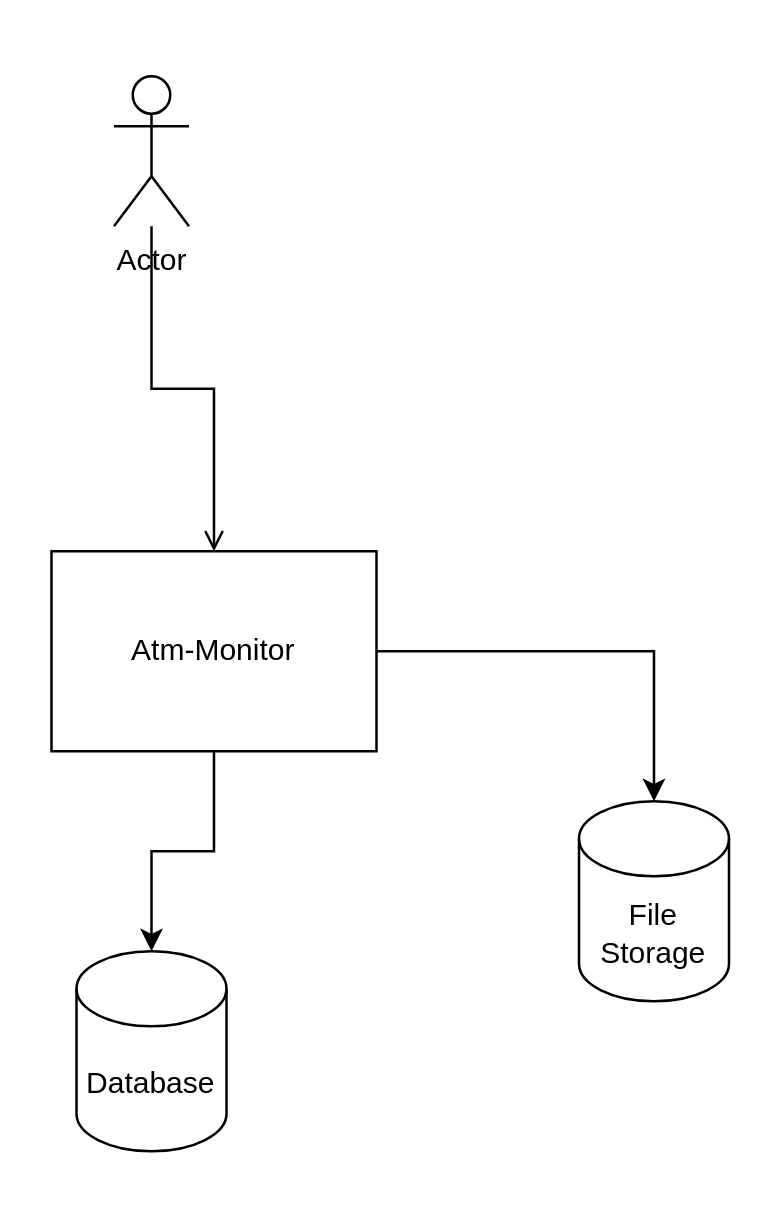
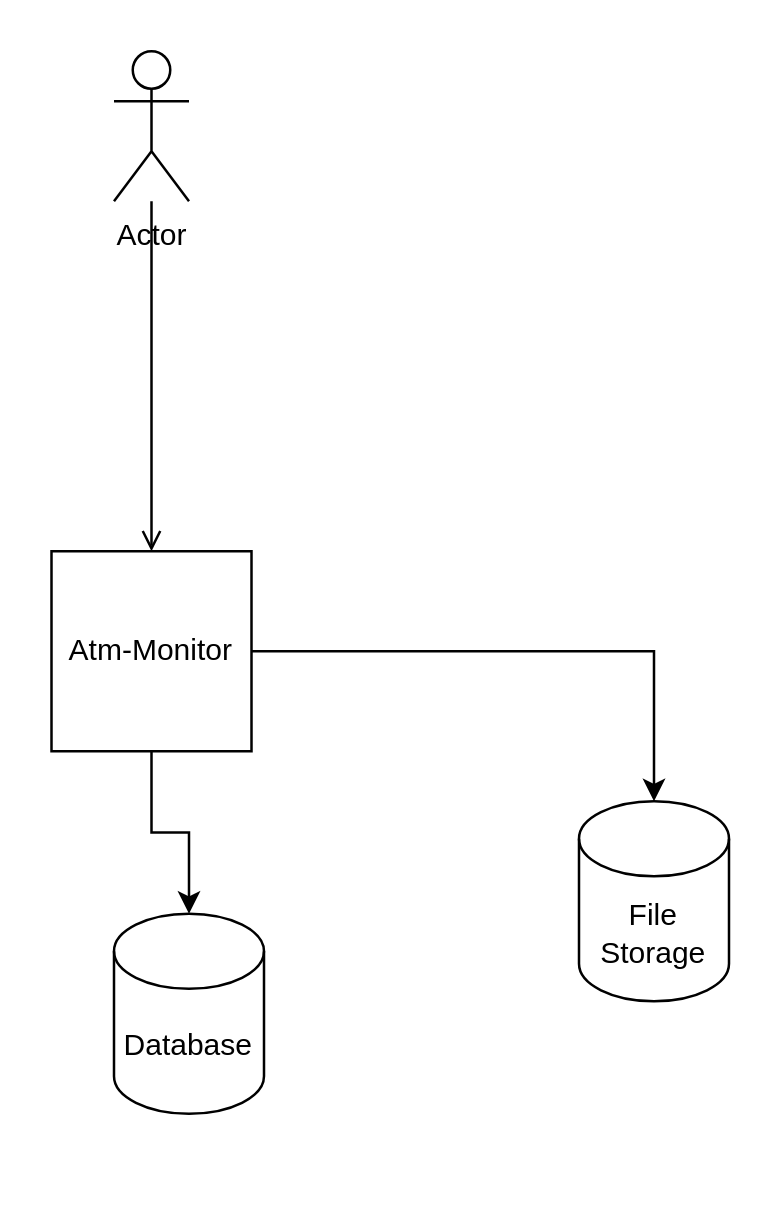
(151, 151) -> (151, 126)
(214, 651) -> (151, 651)
(151, 1051) -> (189, 1014)
